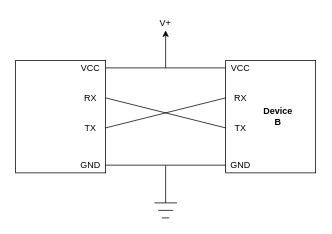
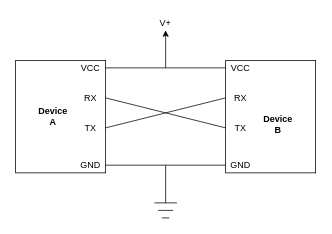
none -> (53, 117)
(278, 117) -> (278, 124)
